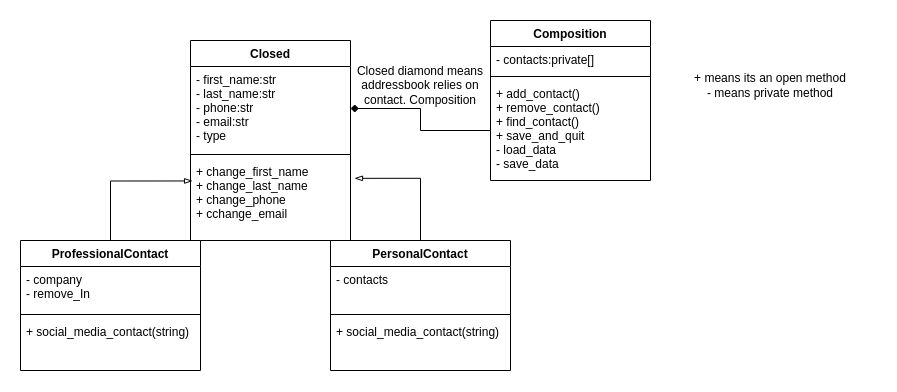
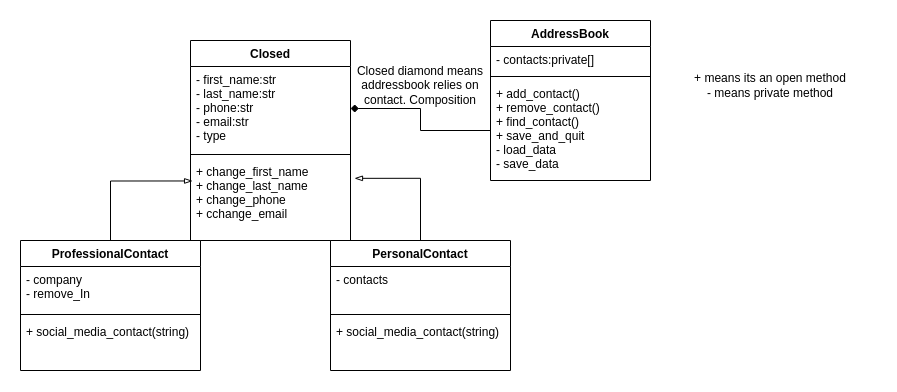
(570, 34) -> (570, 34)
